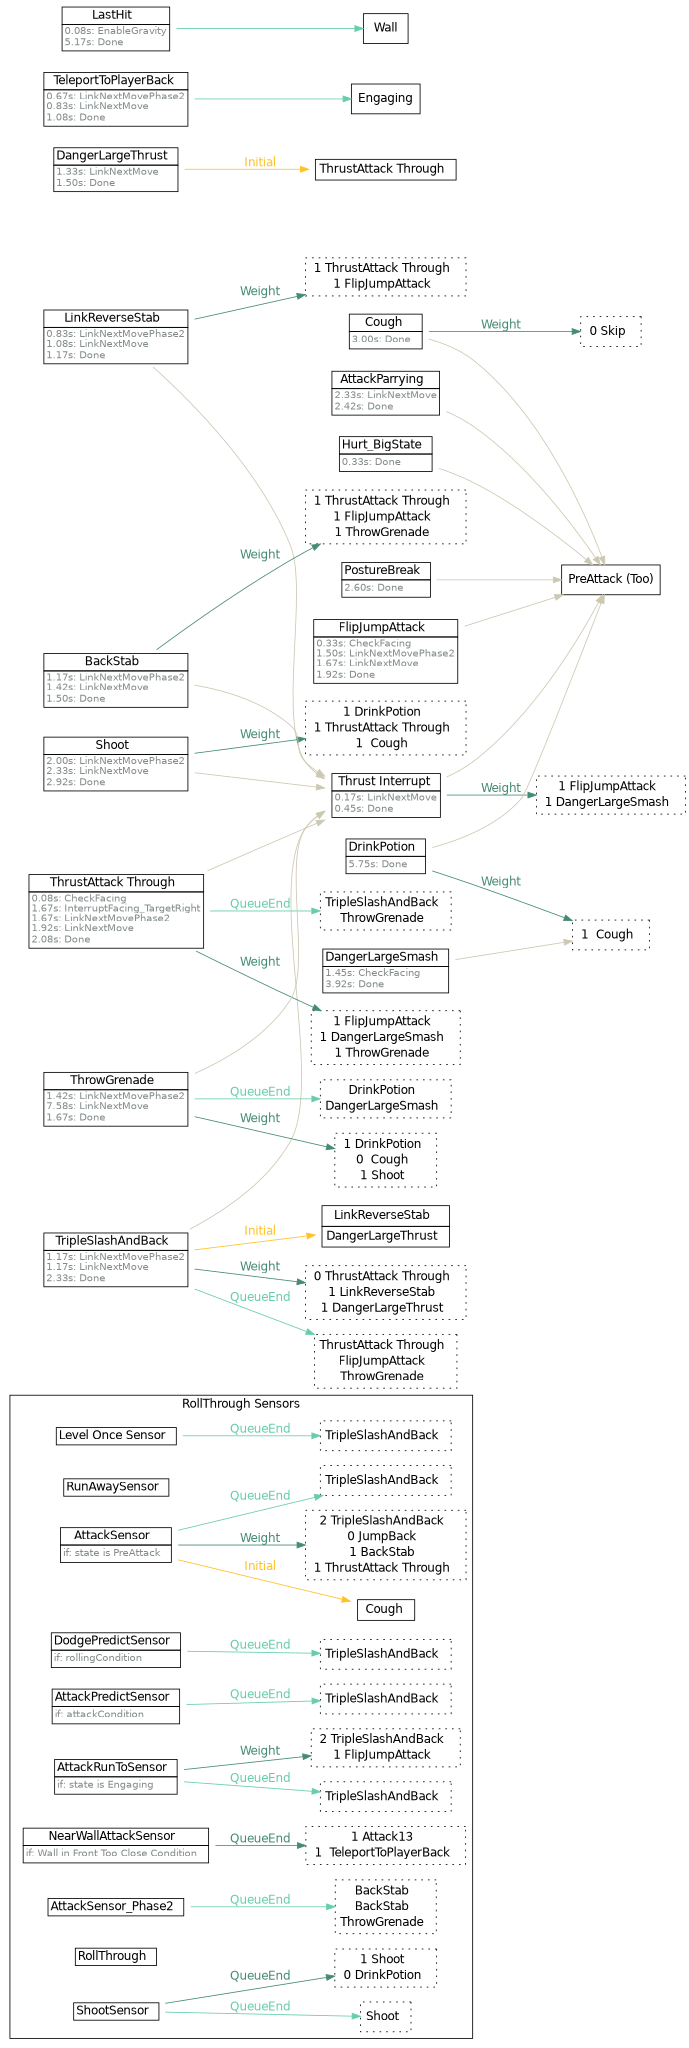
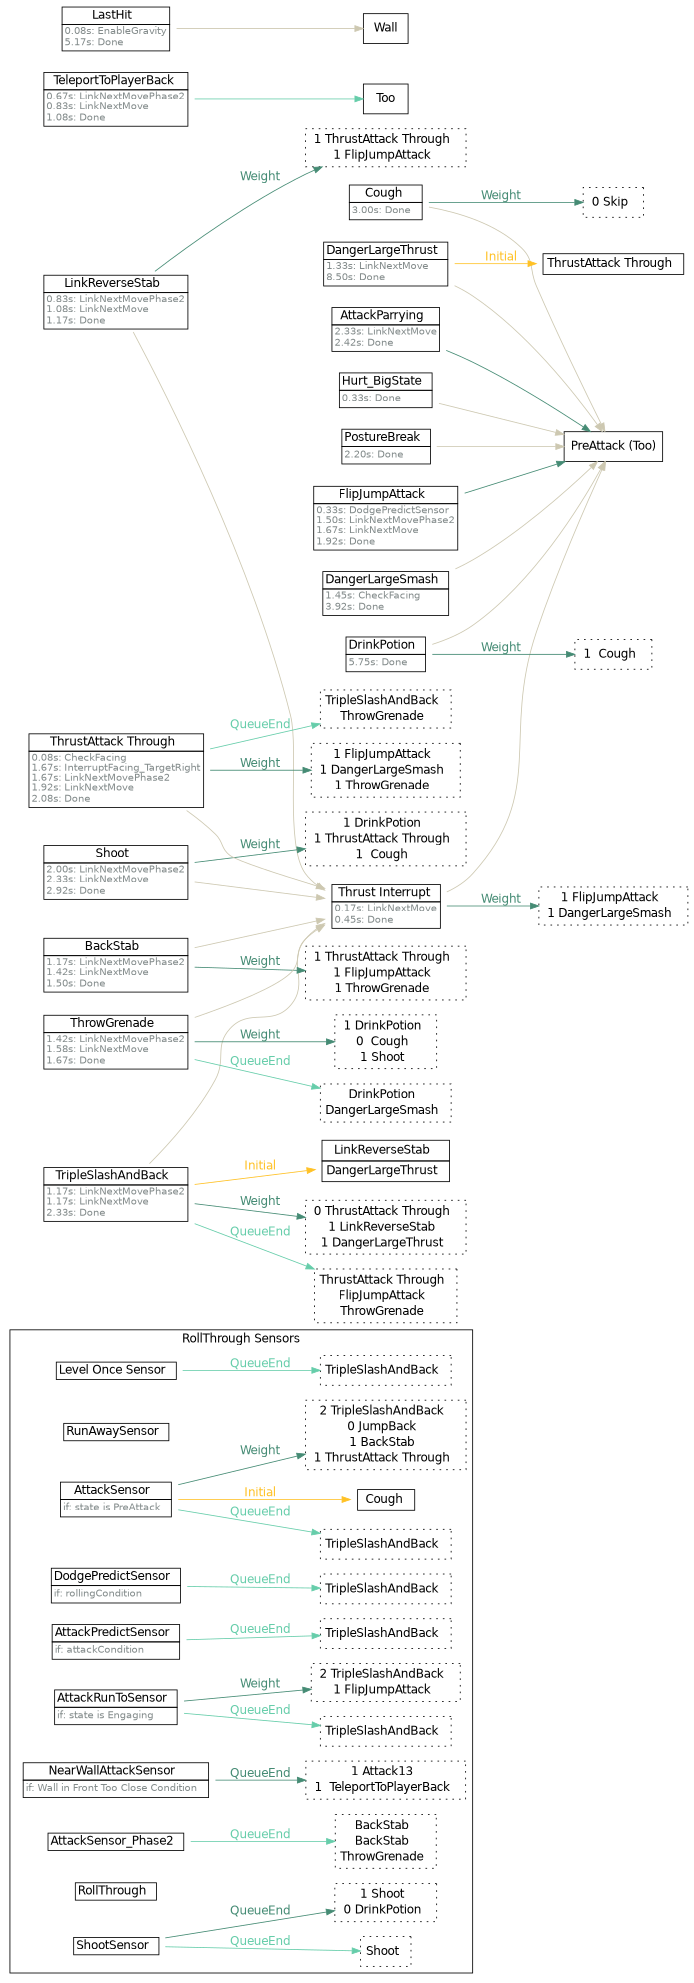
(266, 29) -> (266, 29)
(386, 99) -> (386, 99)
(86, 183) -> (356, 277)
none -> (533, 348)
(529, 476) -> (516, 386)
(374, 588) -> (374, 455)
(510, 612) -> (511, 479)
(364, 644) -> (383, 510)
(510, 951) -> (527, 523)
(98, 1106) -> (98, 1049)
